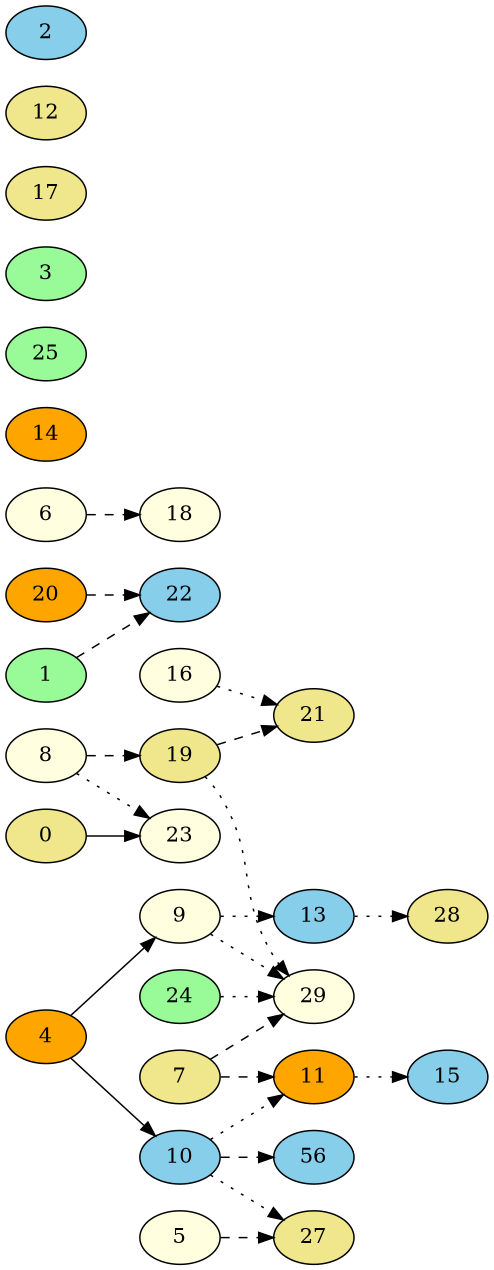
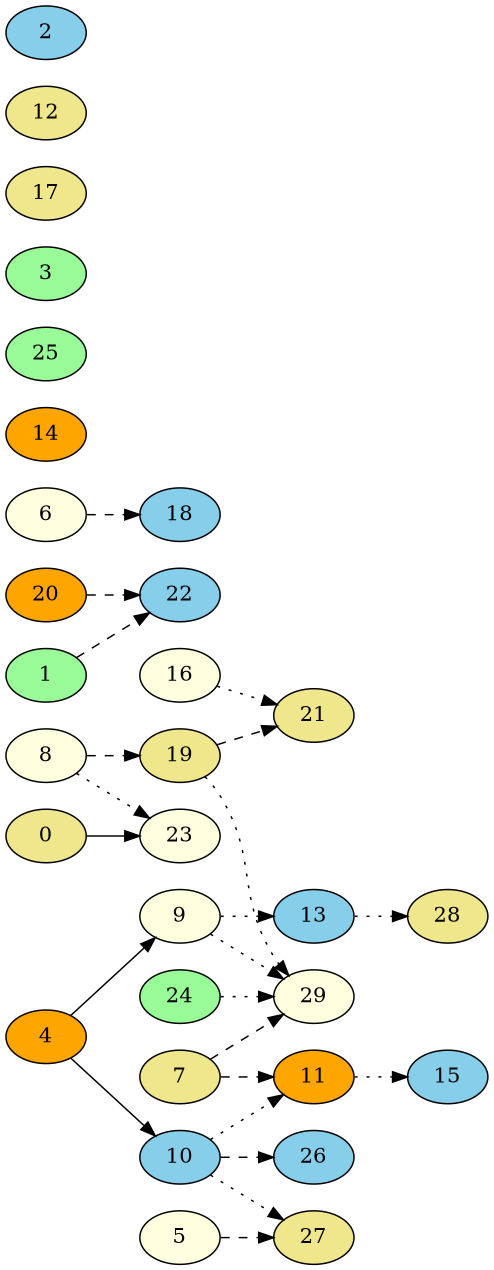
(180, 515) -> (180, 515)
(314, 1157) -> (314, 1157)
